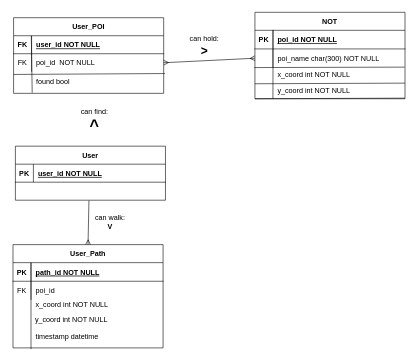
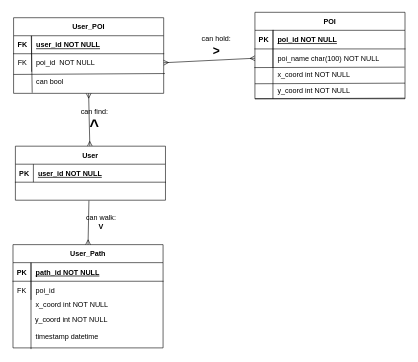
(329, 22) -> (329, 22)
(204, 47) -> (216, 47)
(328, 59) -> (328, 59)
(54, 82) -> (50, 82)
none -> (89, 132)
(110, 222) -> (101, 222)
